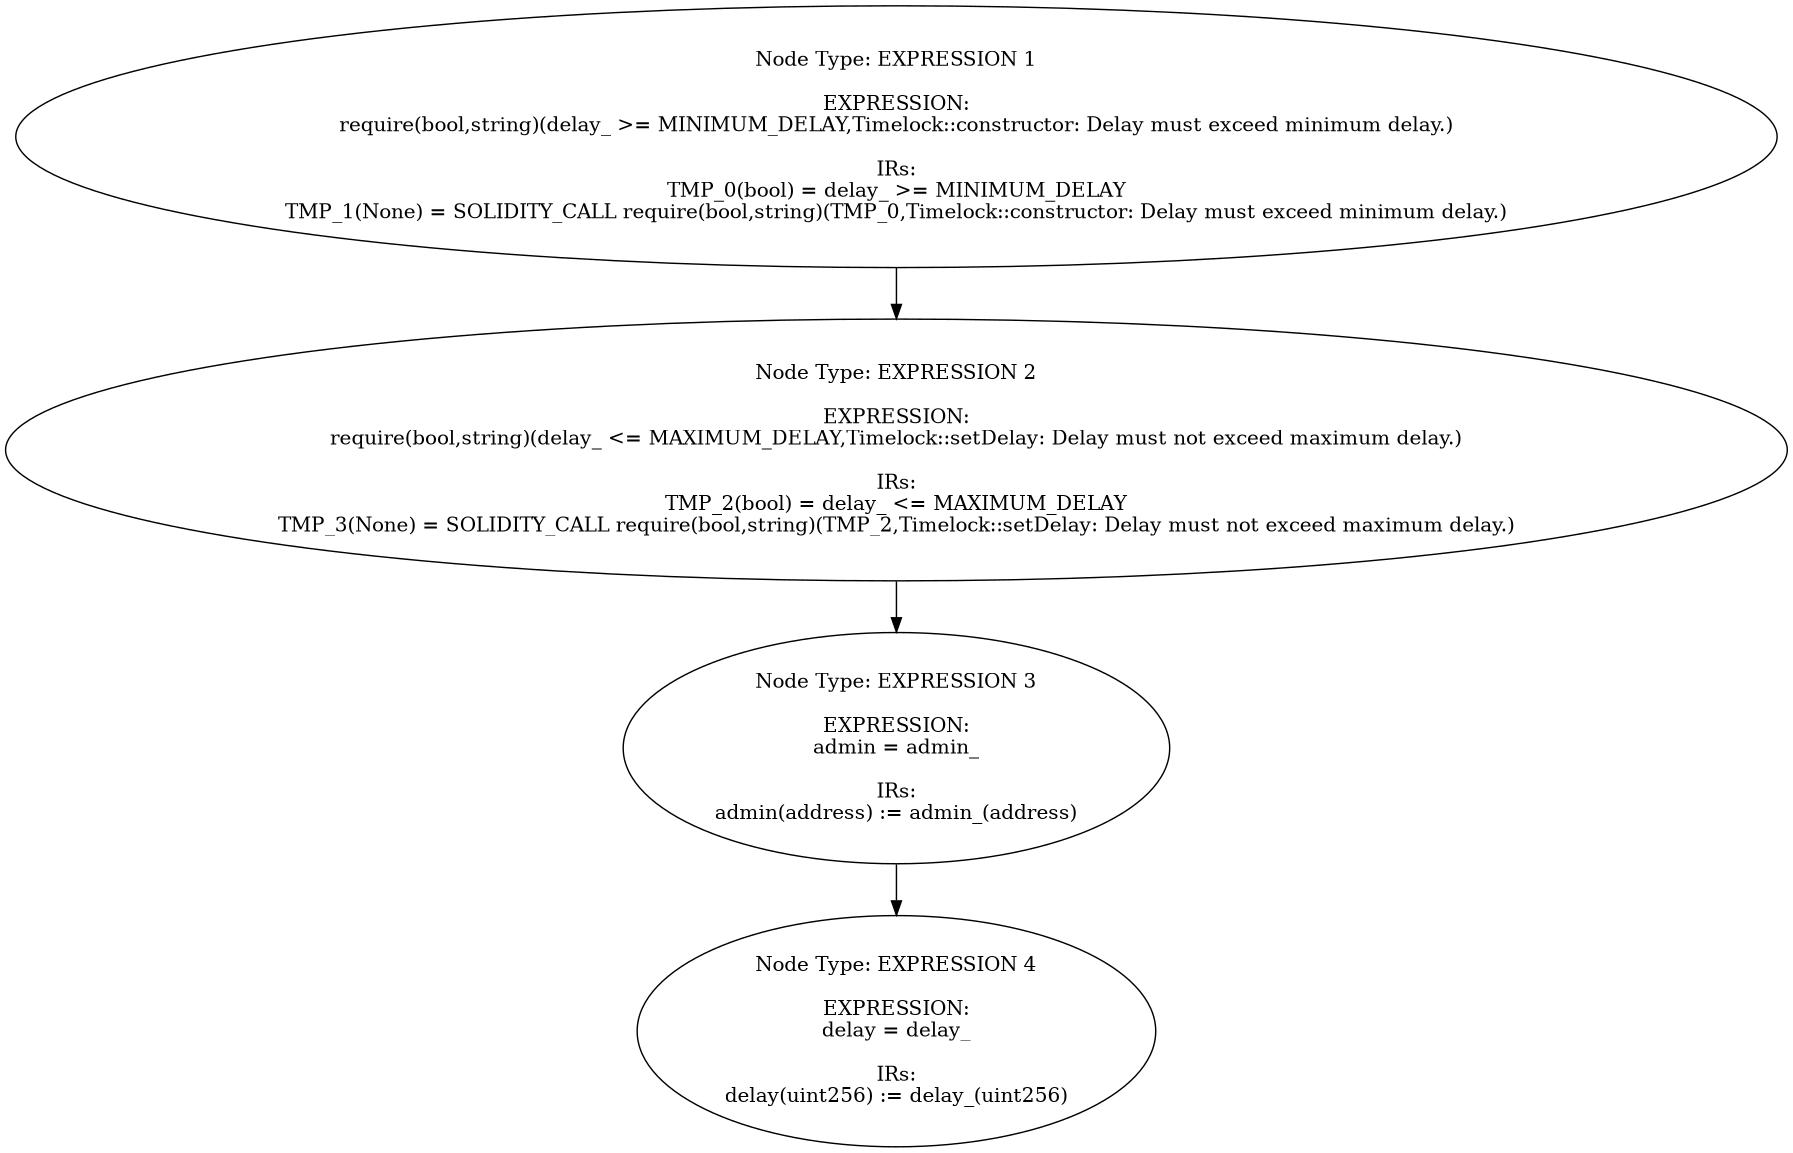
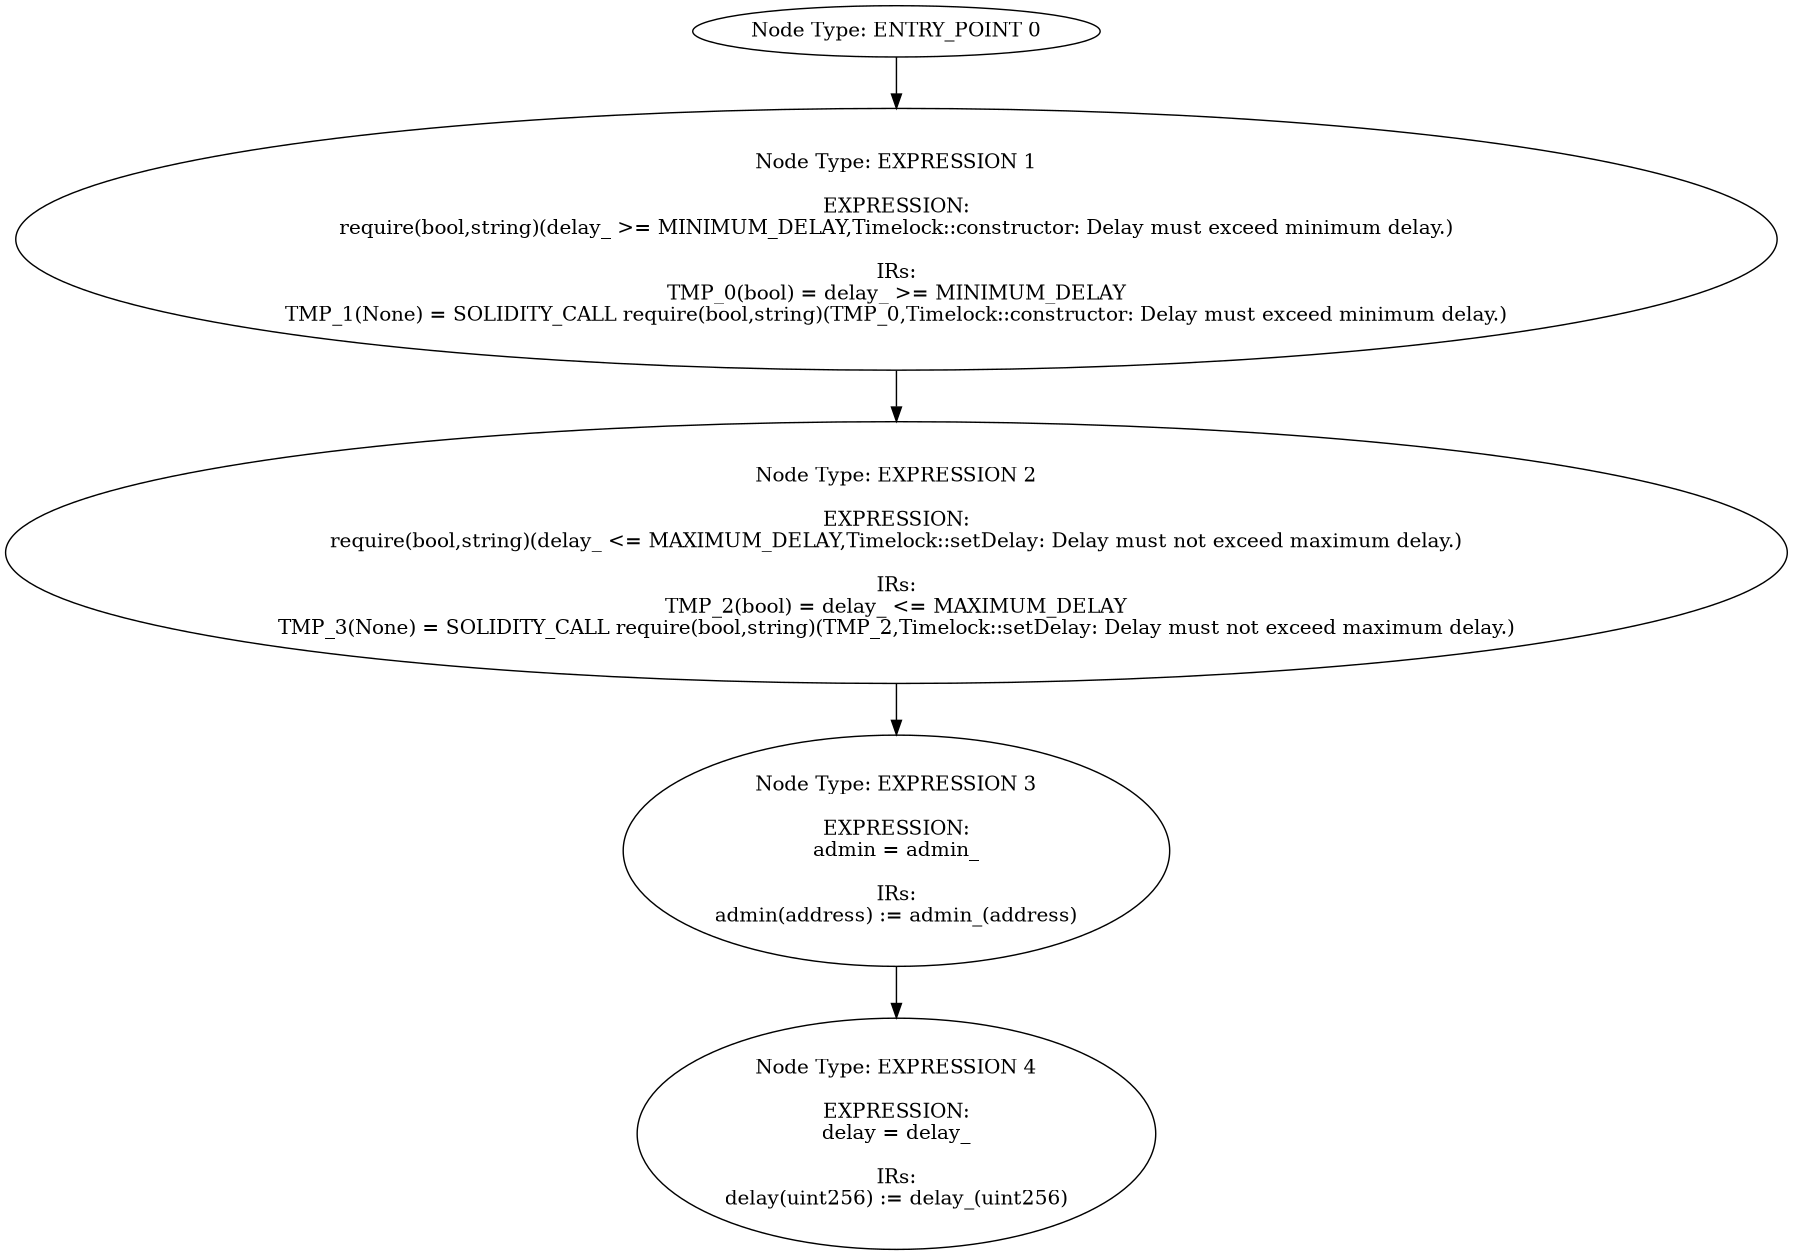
none -> (896, 31)
